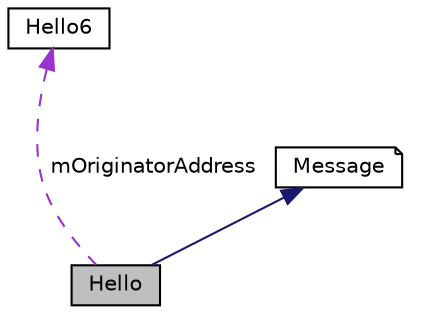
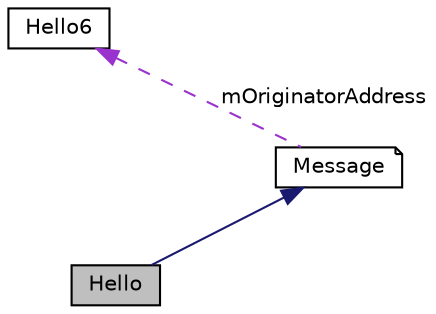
(41, 175) -> (208, 102)
